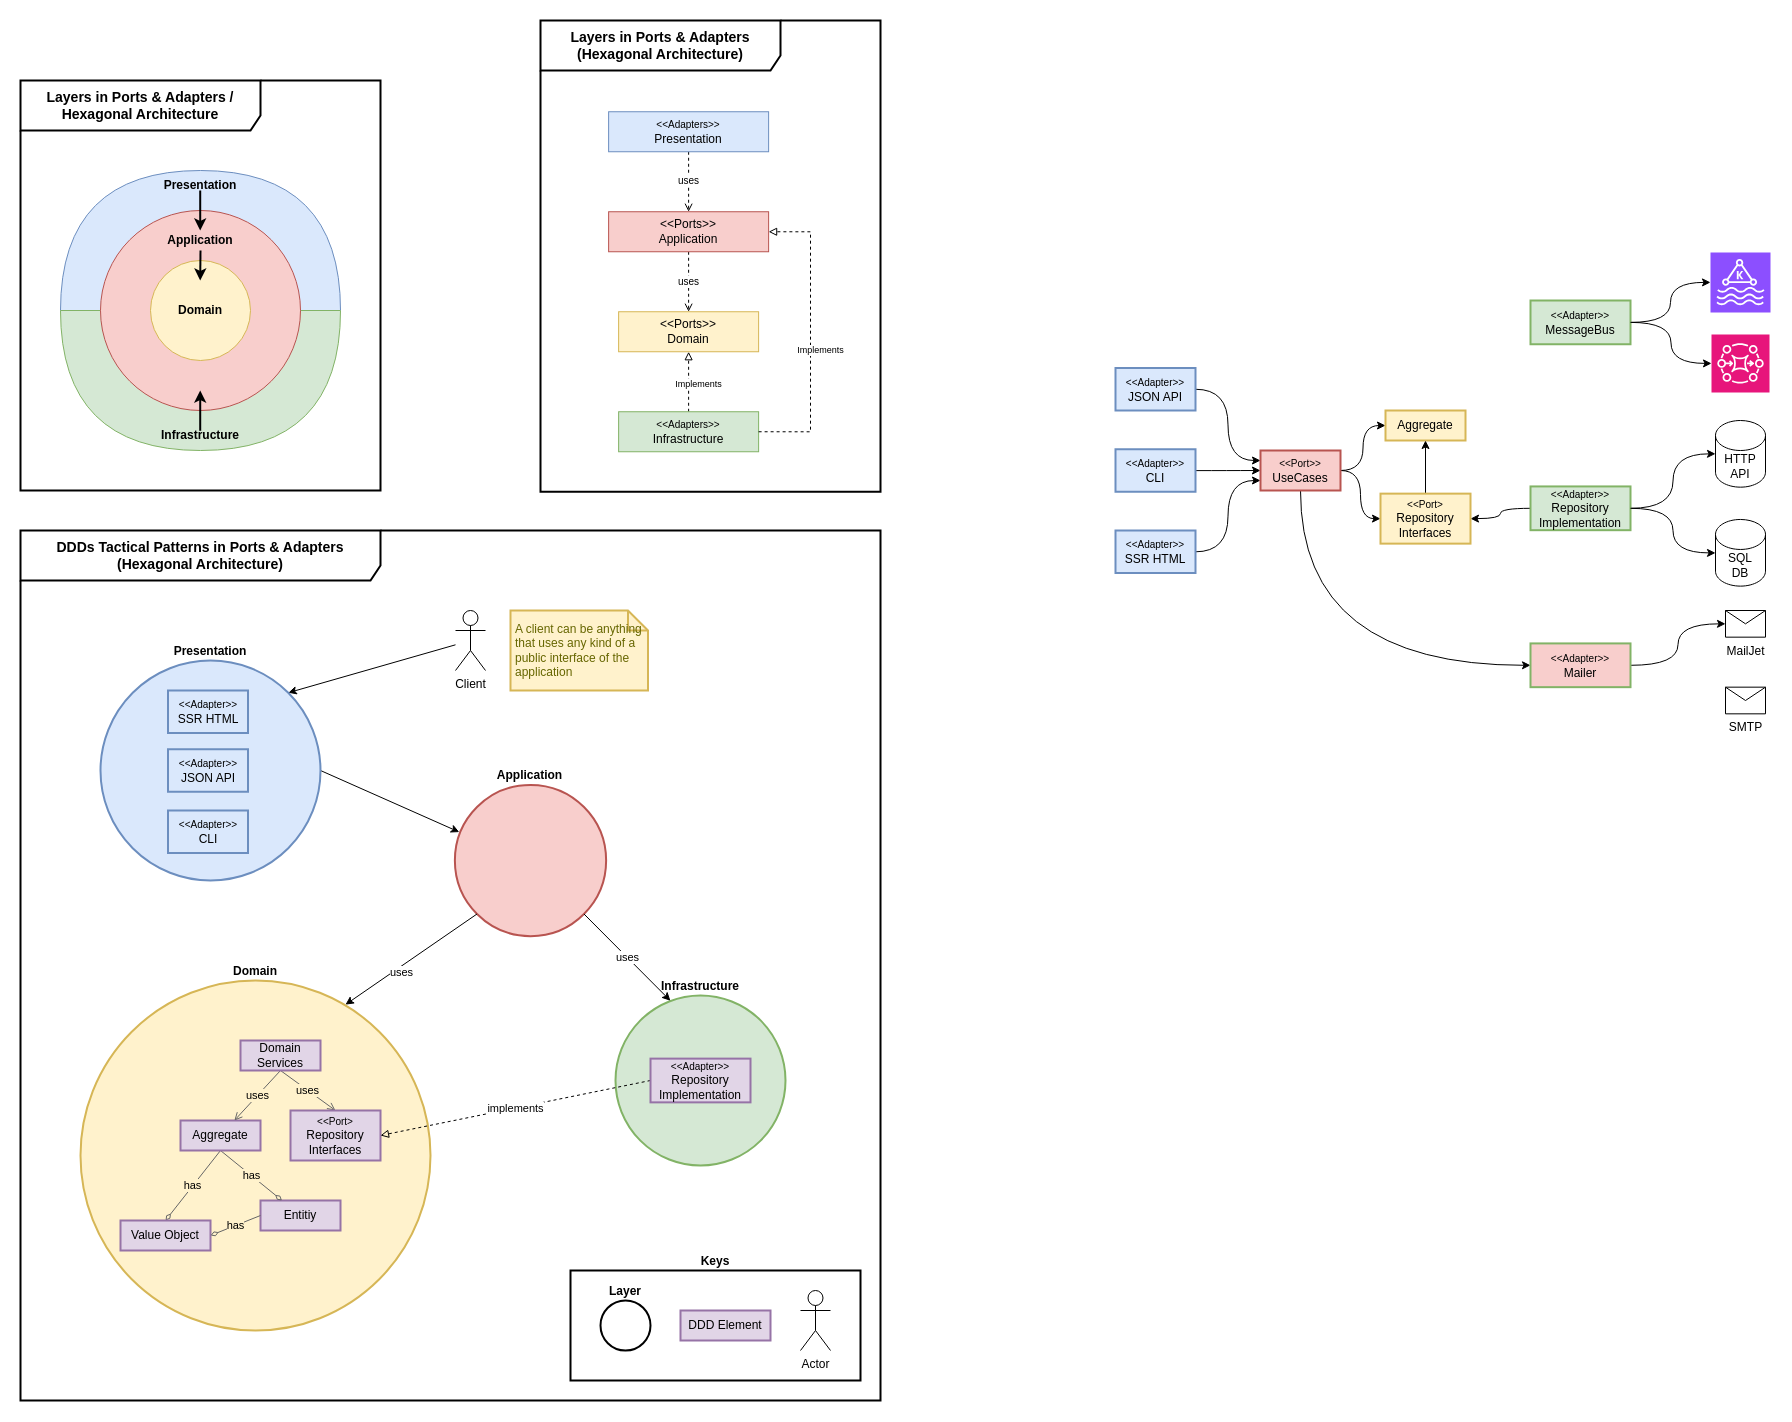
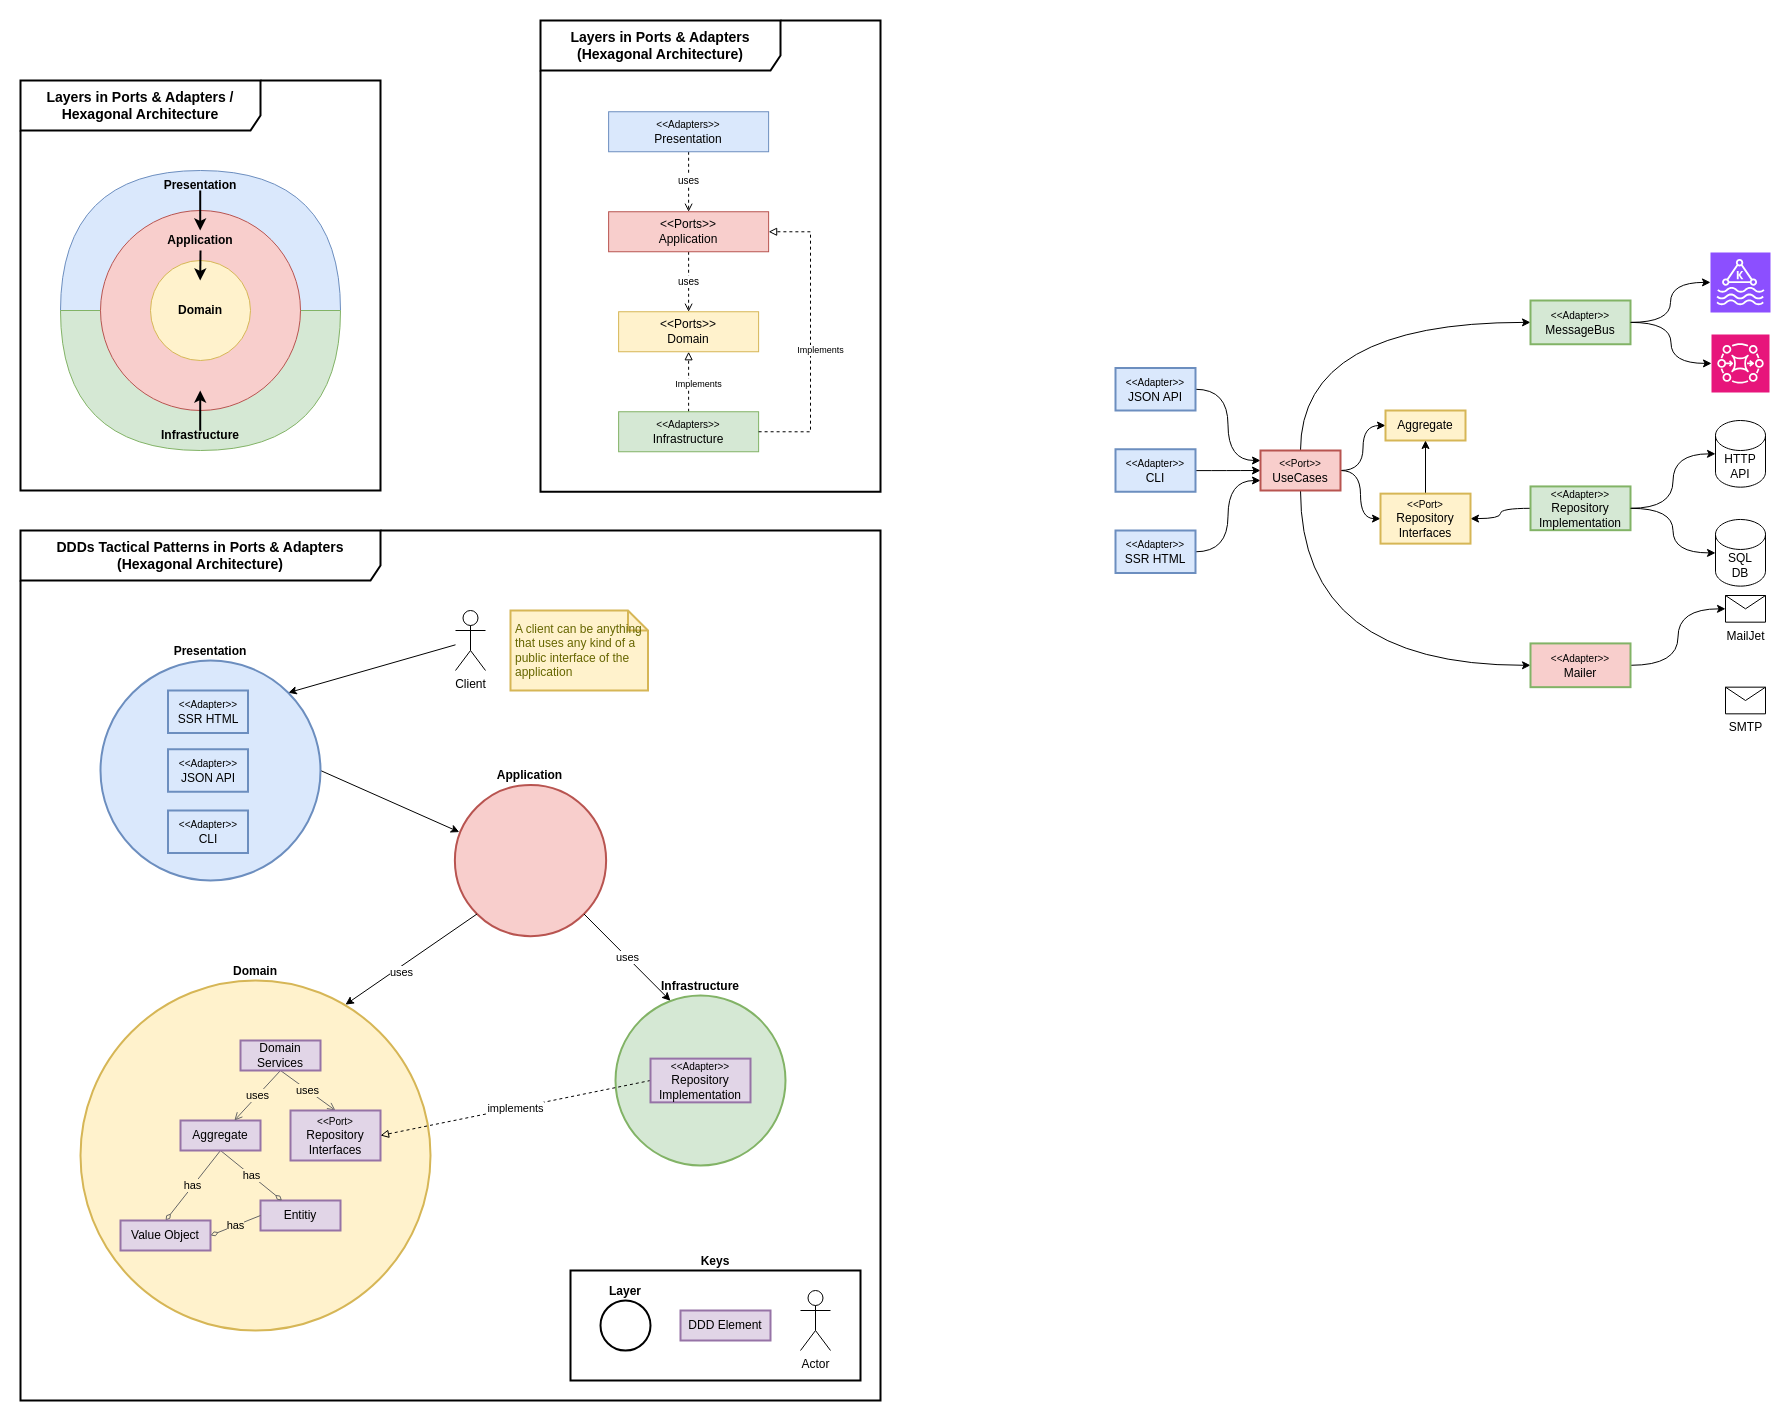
none -> (1382, 343)
(1746, 624) -> (1746, 609)
